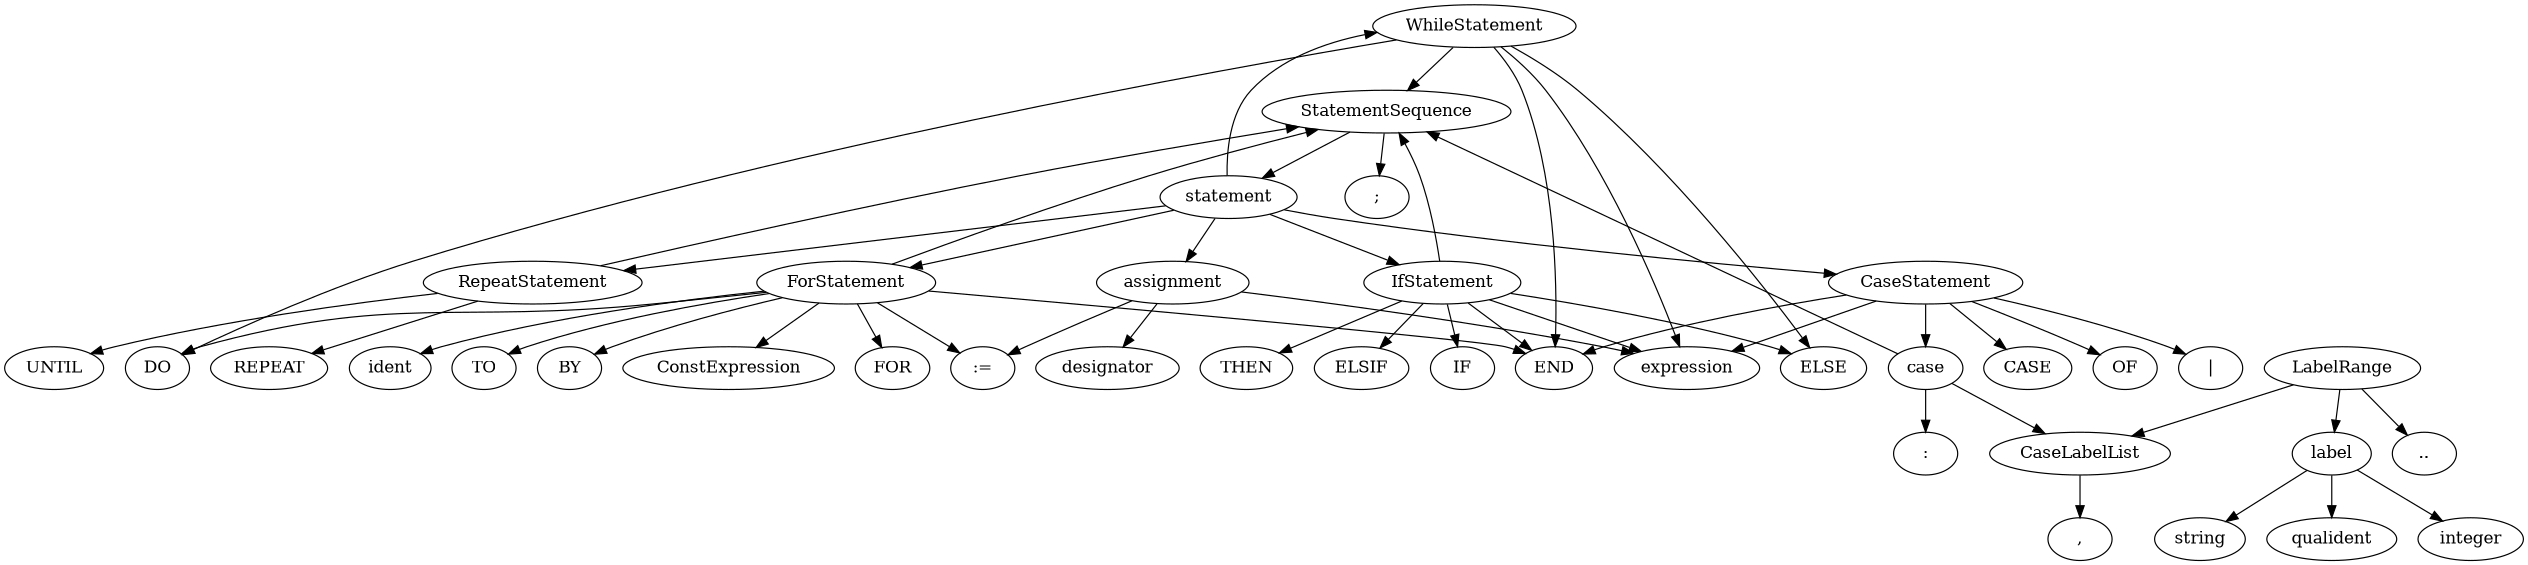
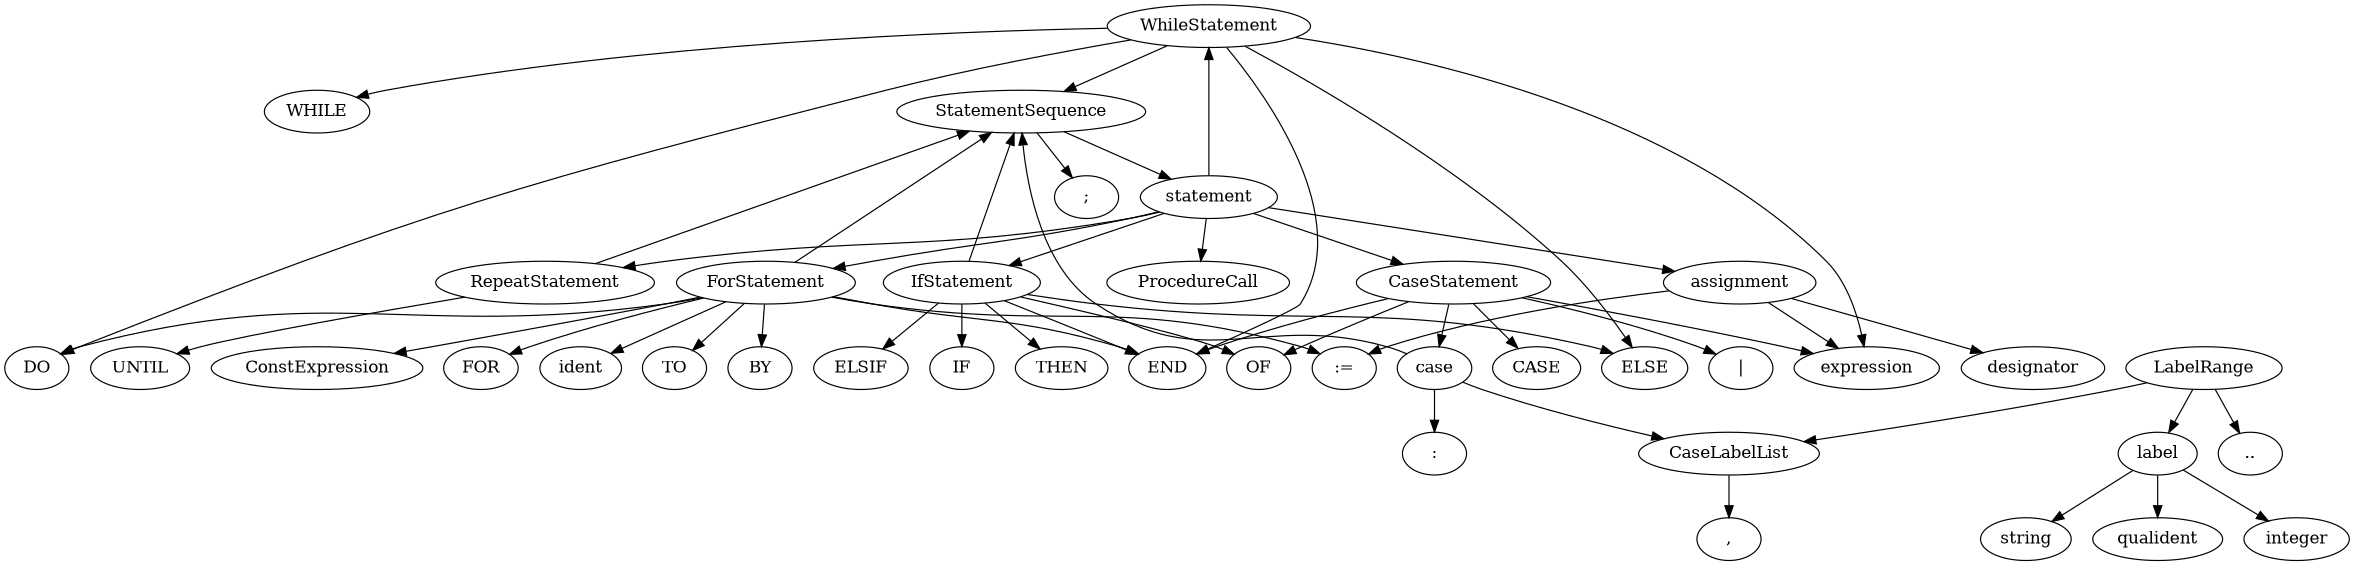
none -> (317, 112)
none -> (1198, 283)
(1563, 325) -> (1072, 309)
(269, 368) -> none
